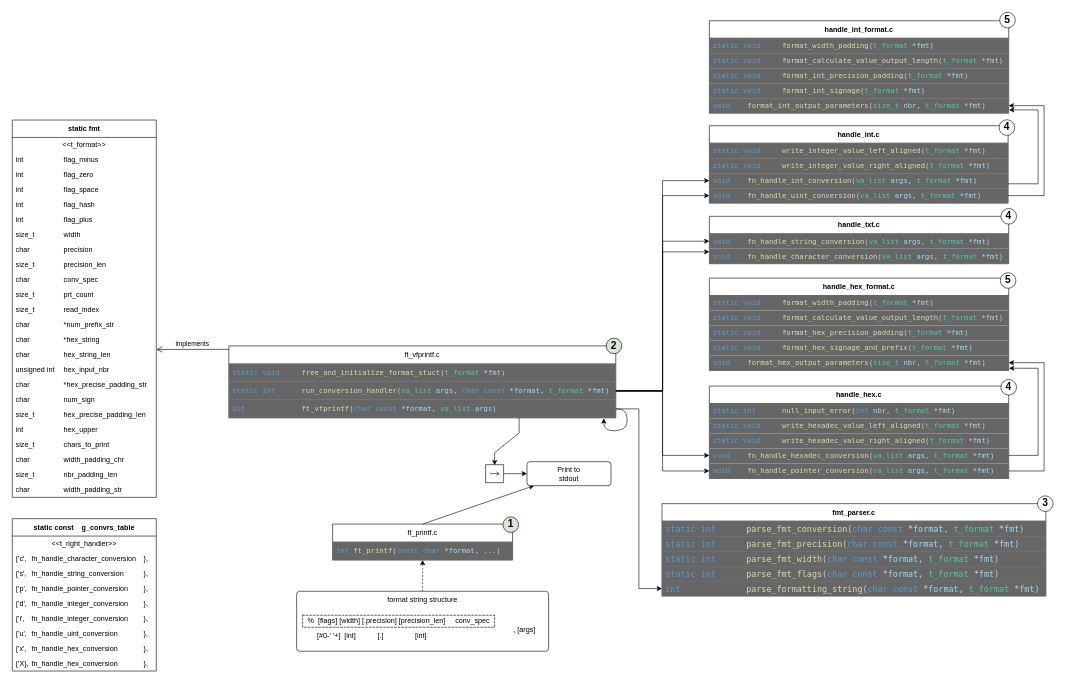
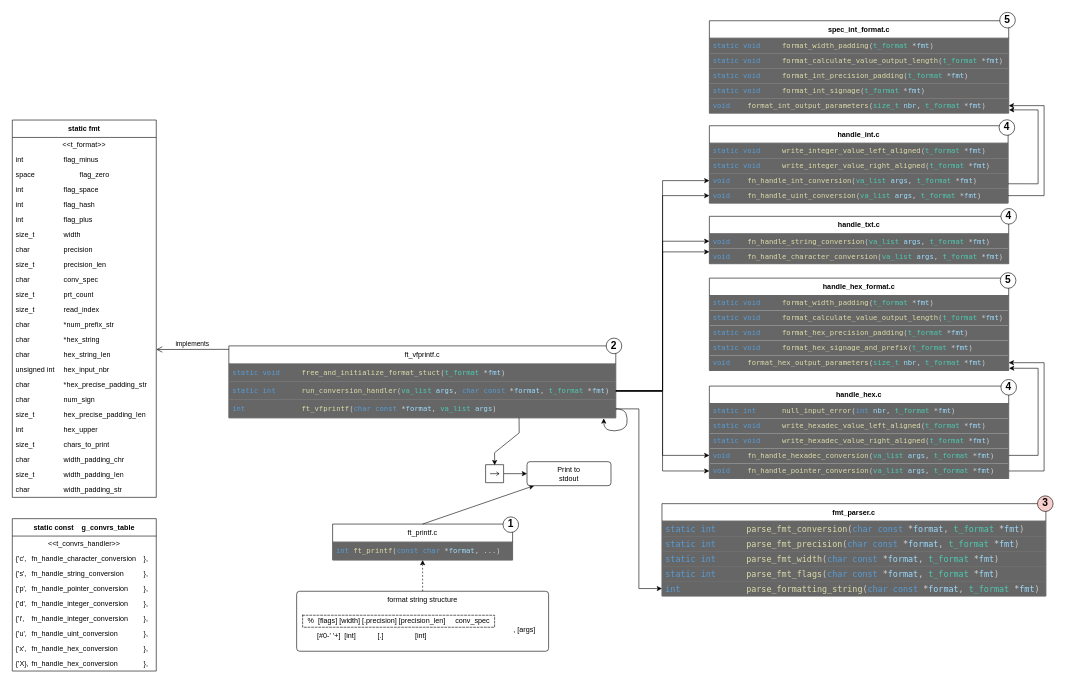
(859, 30) -> (859, 30)
(44, 175) -> (49, 175)
(614, 346) -> (614, 346)
(59, 475) -> (63, 475)
(1046, 504) -> (1046, 504)
(511, 525) -> (511, 525)
(84, 544) -> (84, 544)
